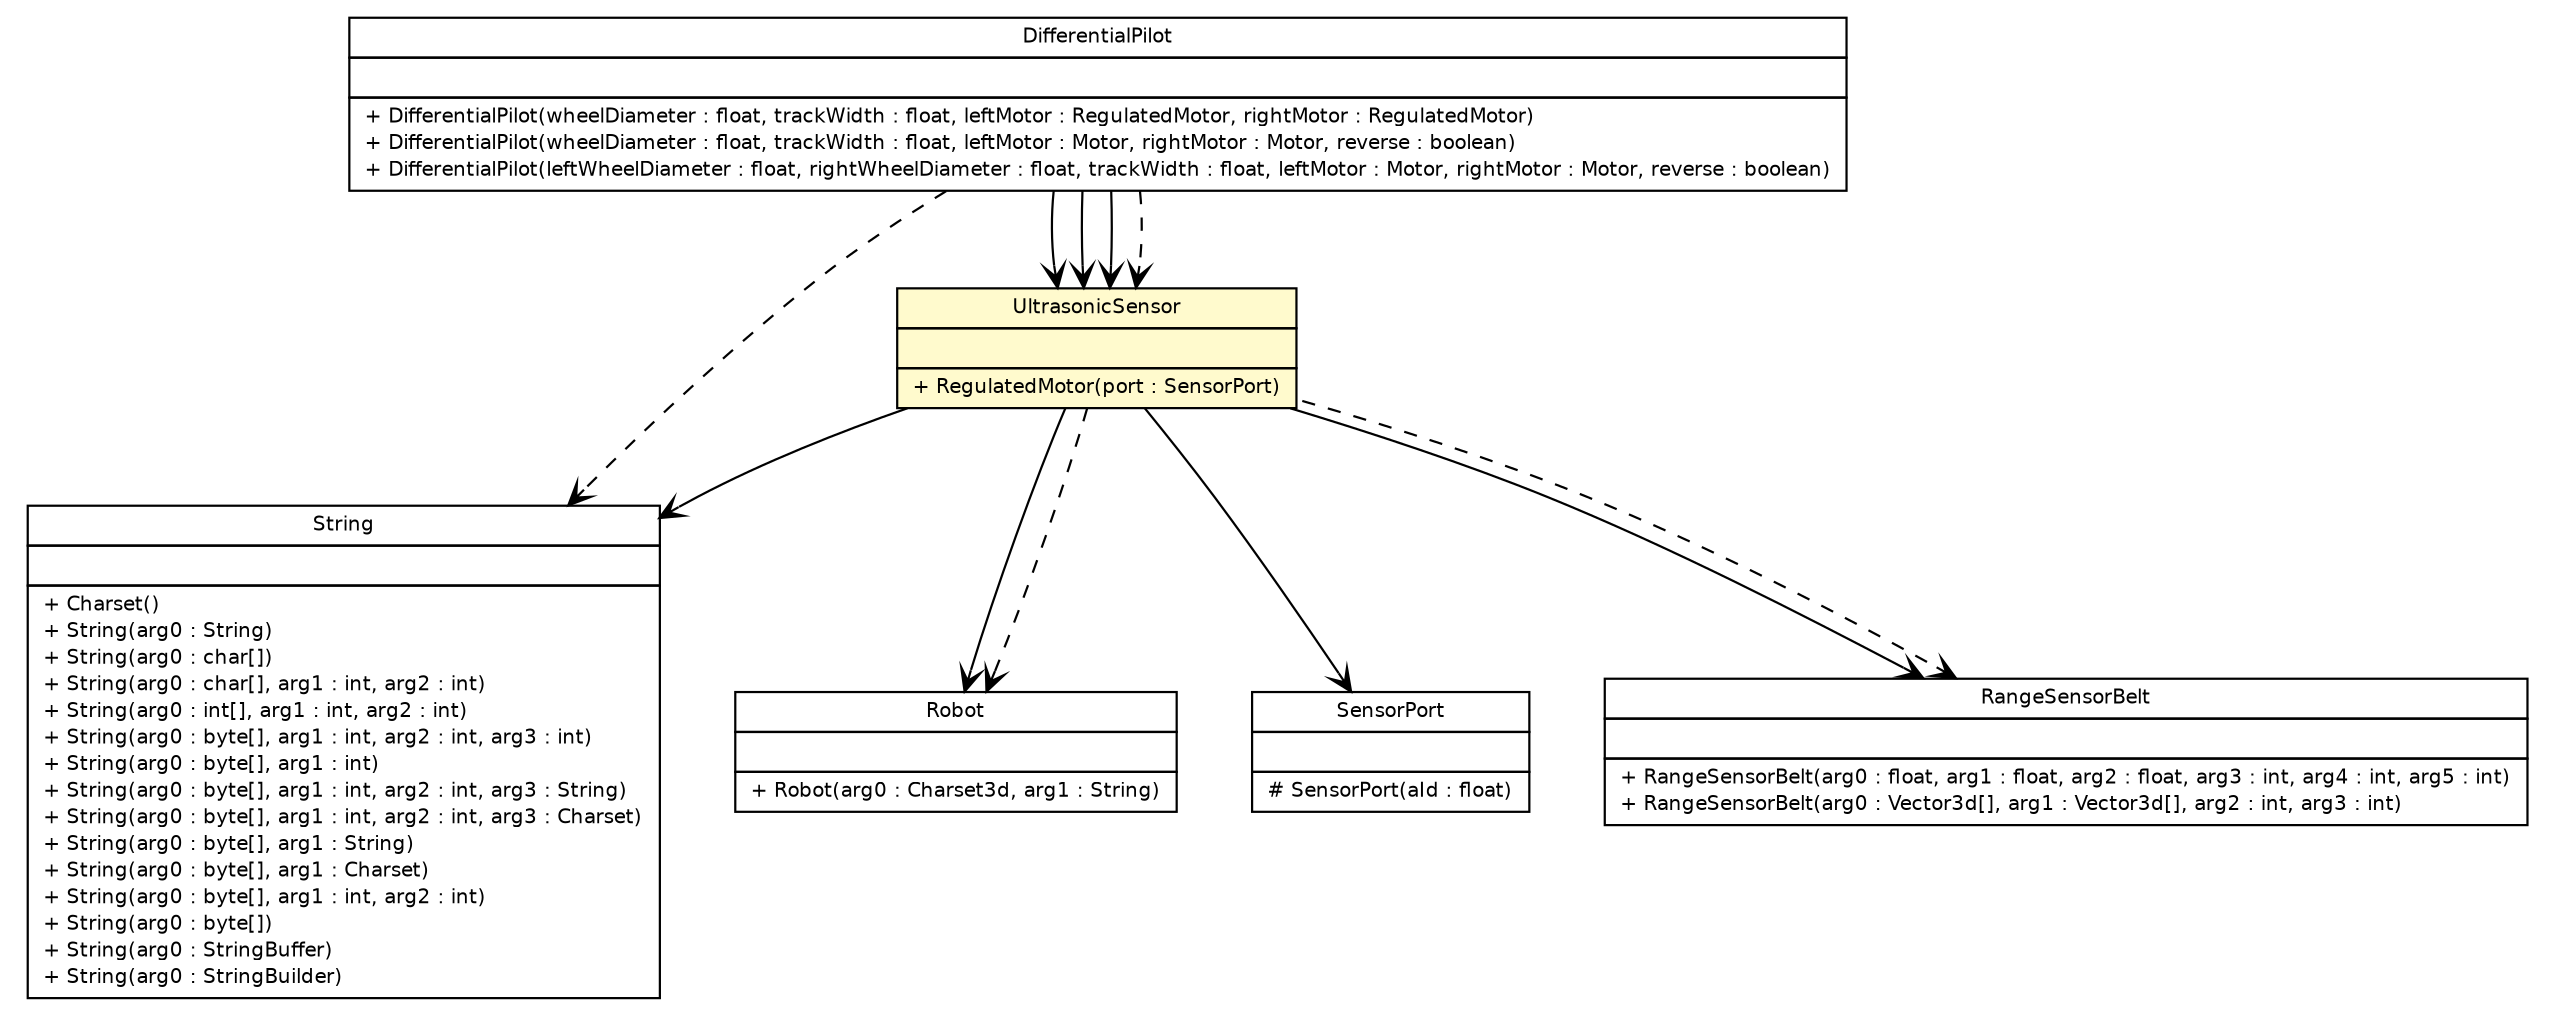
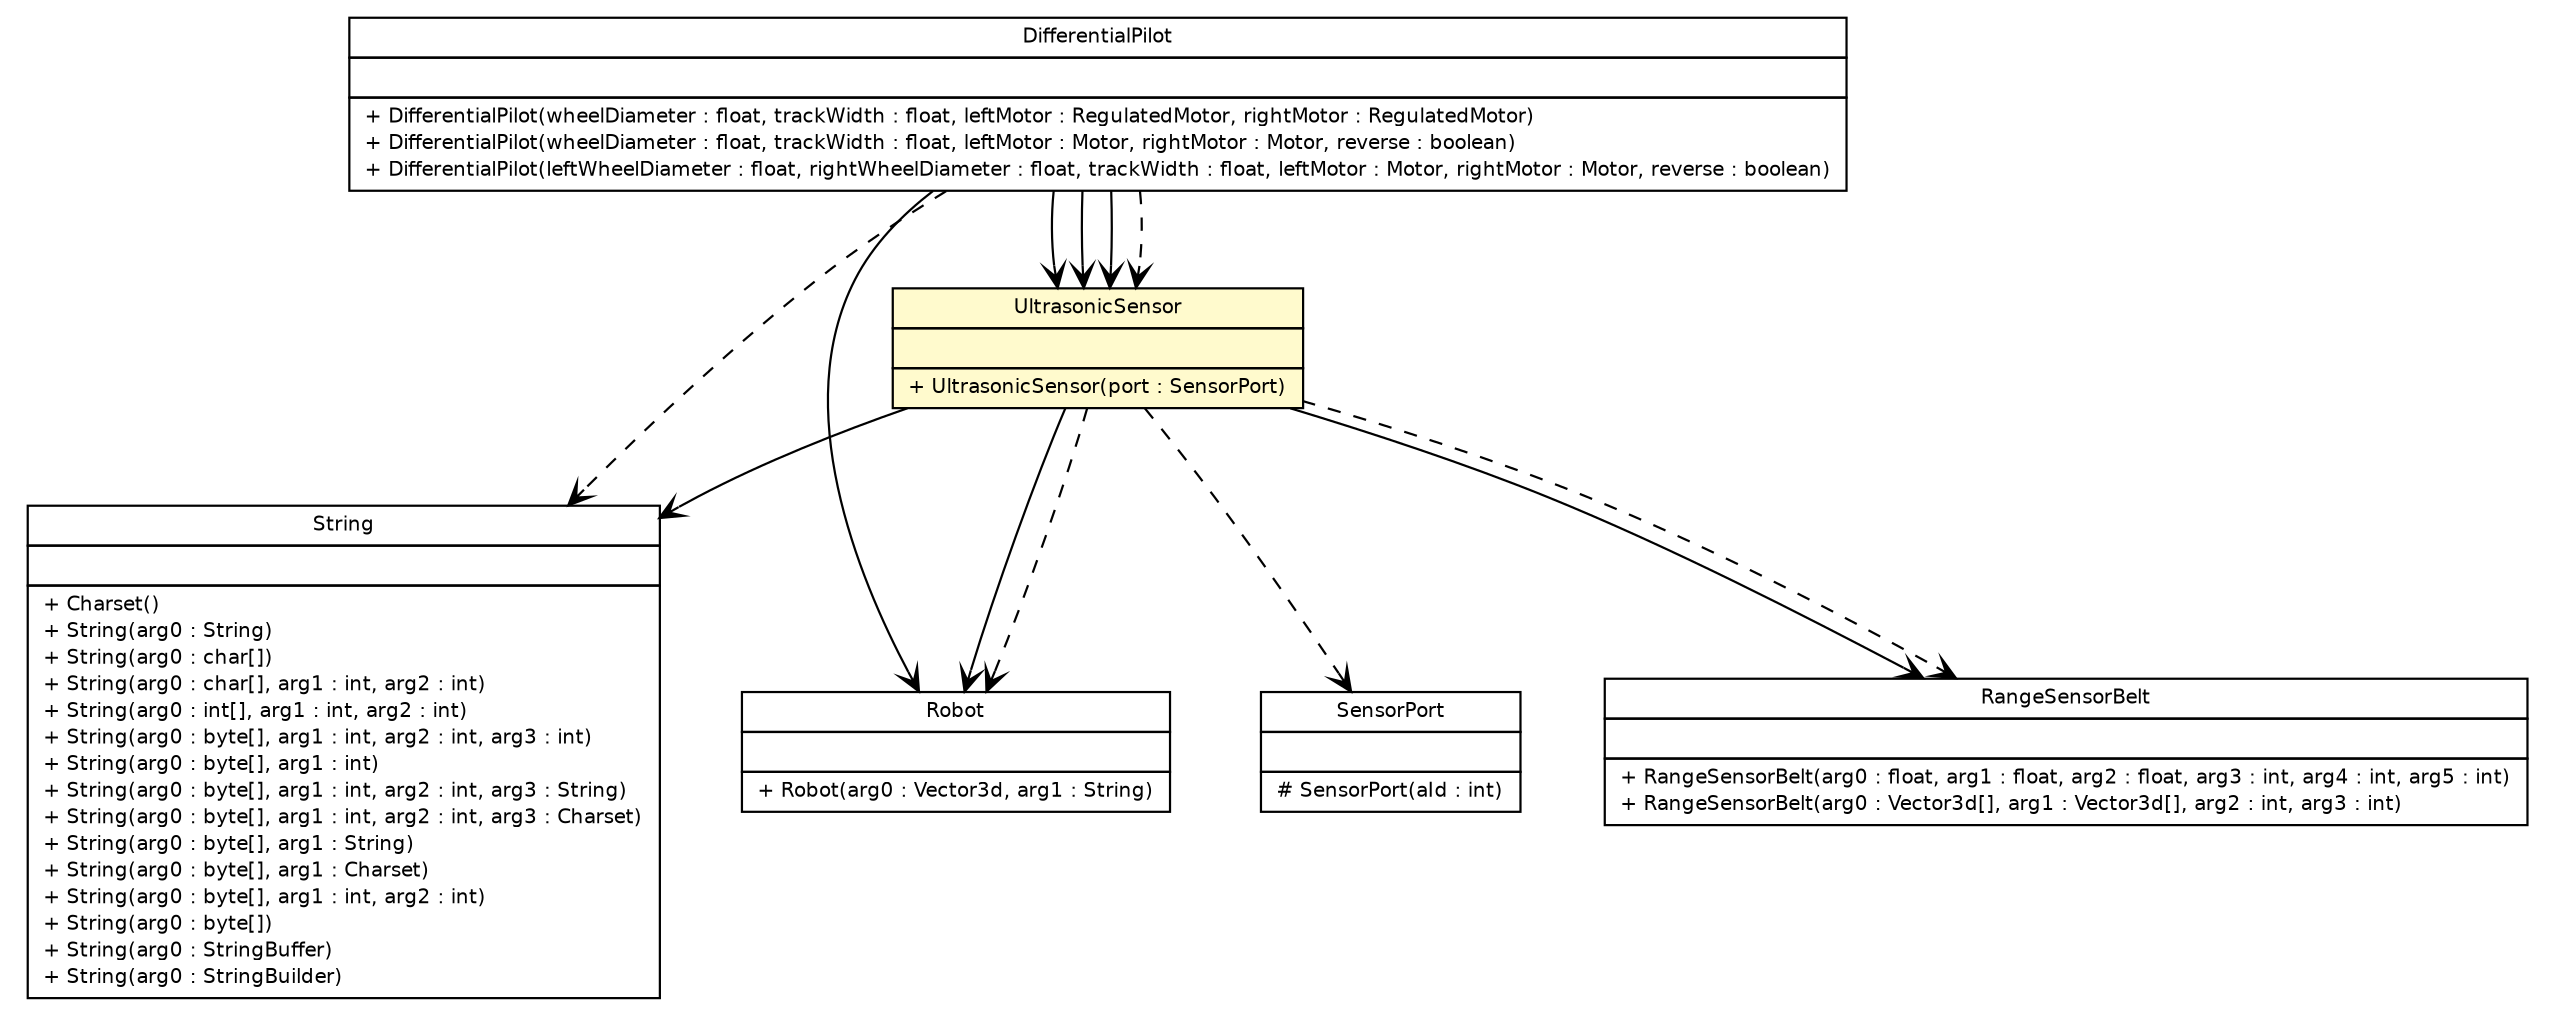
(1097, 387) -> (1098, 387)
none -> (829, 421)
(1245, 538) -> (1245, 538)
(956, 791) -> (956, 791)
(1391, 791) -> (1391, 791)
